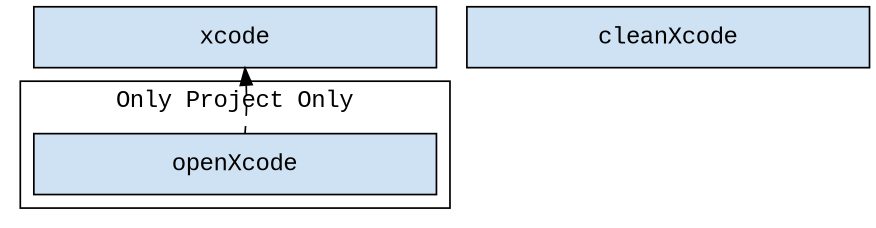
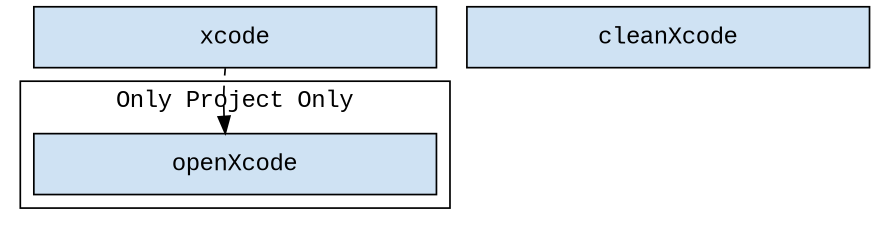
(246, 109) -> (224, 92)
